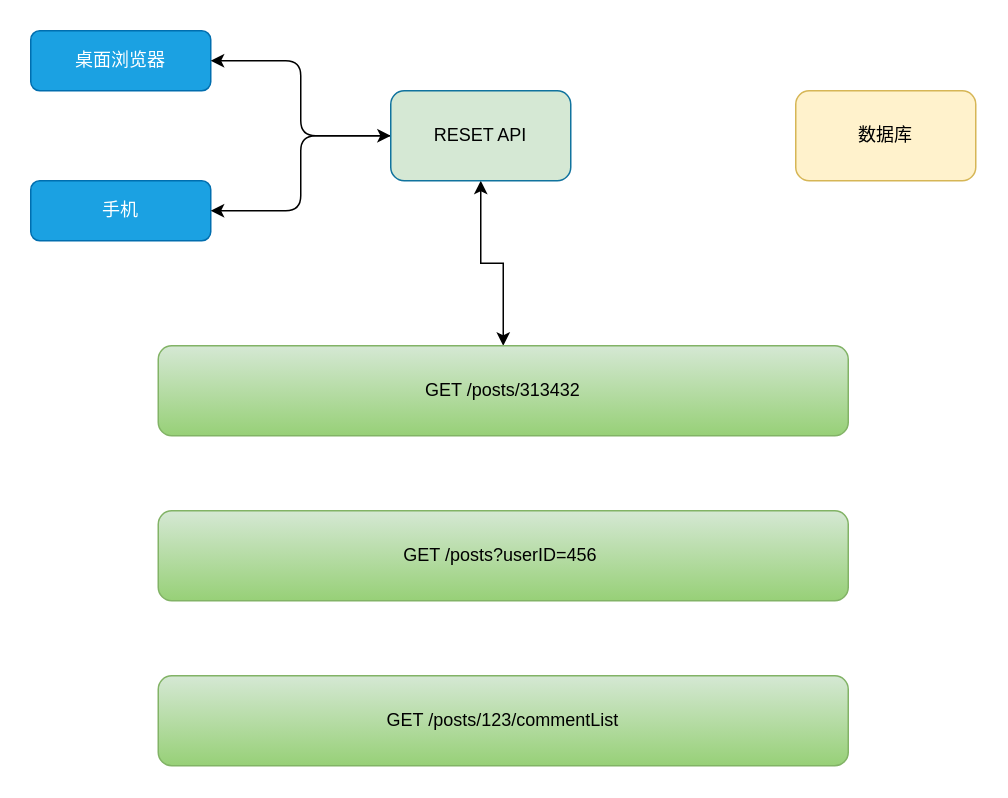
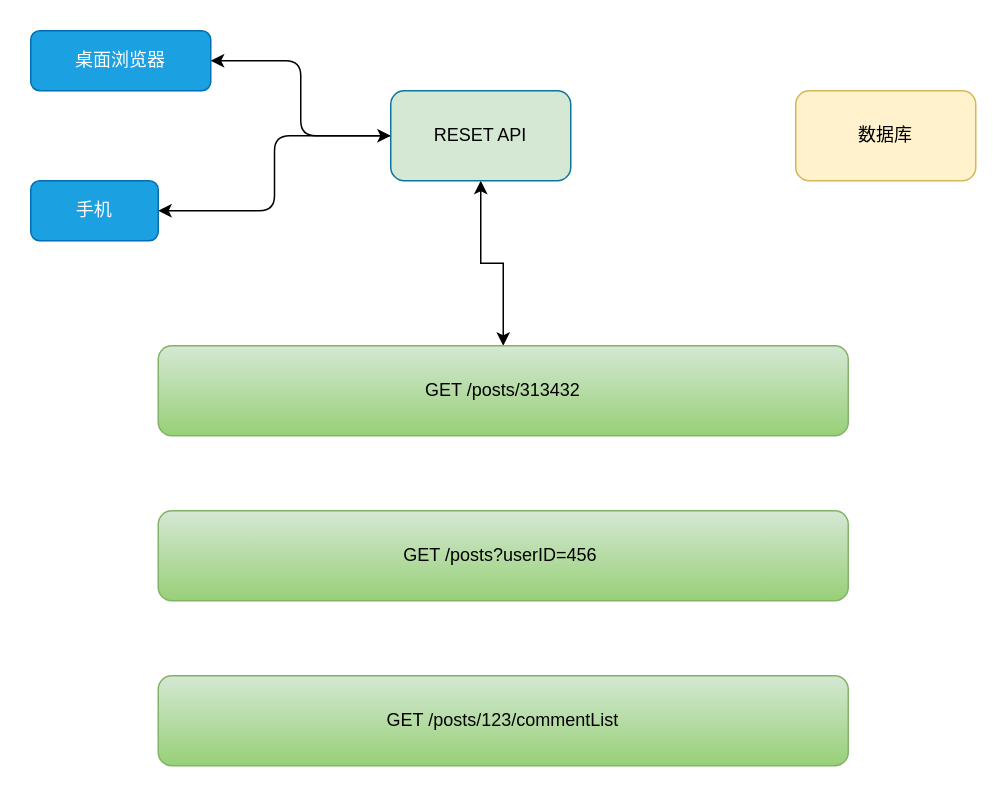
(121, 211) -> (95, 211)
